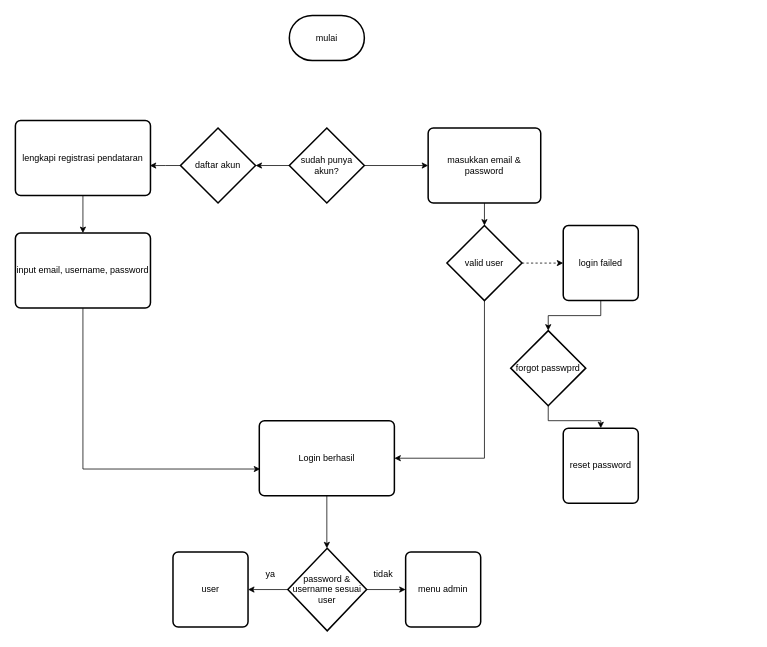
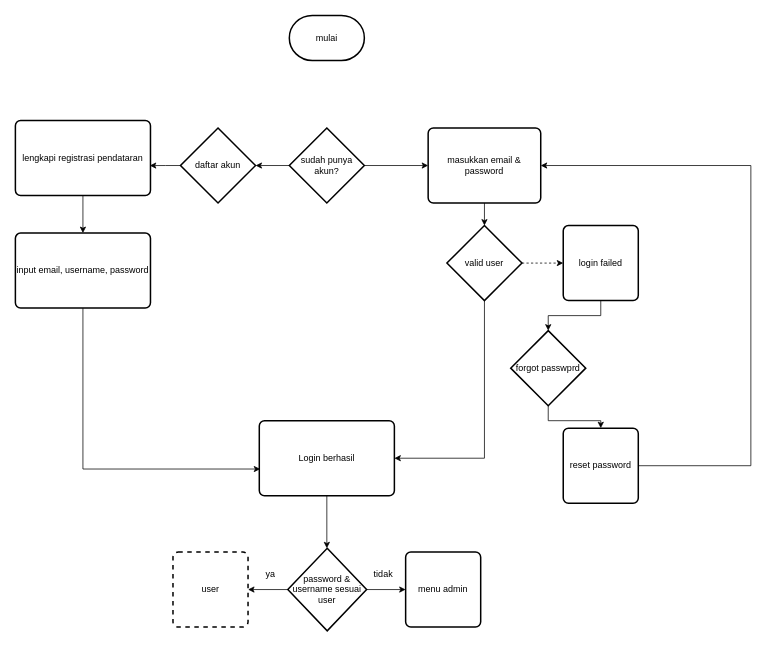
none -> (649, 165)
(210, 589) -> (210, 589)
